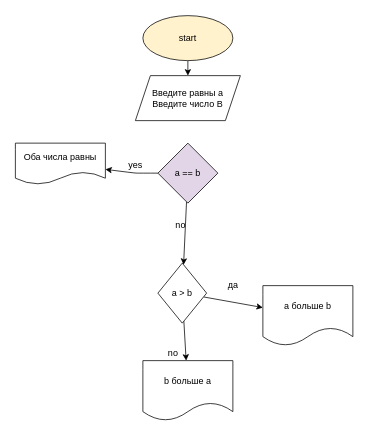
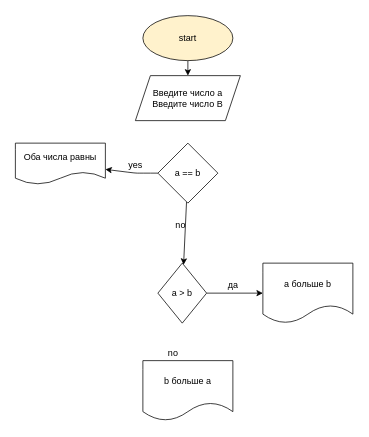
(188, 98) -> (188, 98)
(188, 173) -> (188, 173)
(308, 315) -> (308, 293)
(185, 339) -> none
